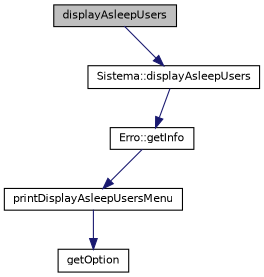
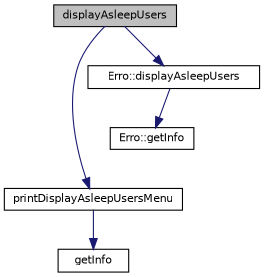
(174, 77) -> (174, 77)
(127, 165) -> (73, 98)
(93, 261) -> (93, 261)
